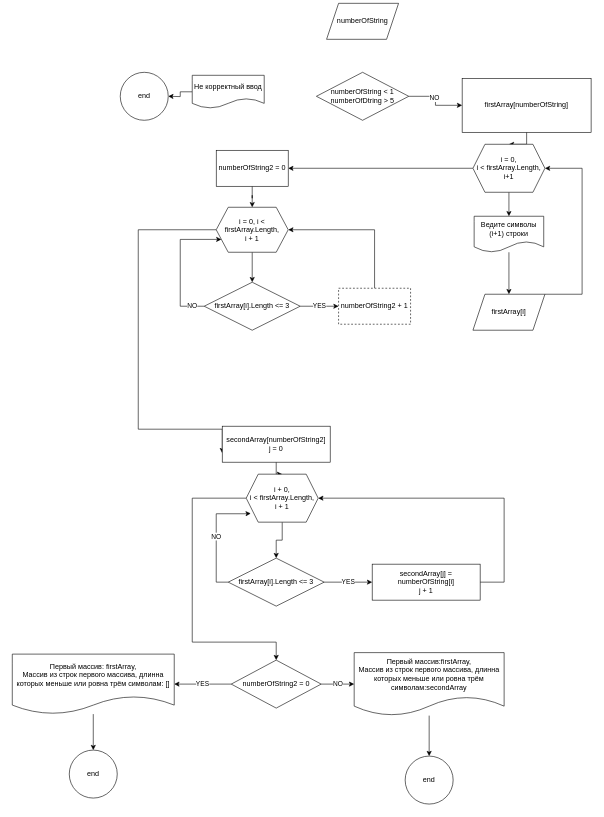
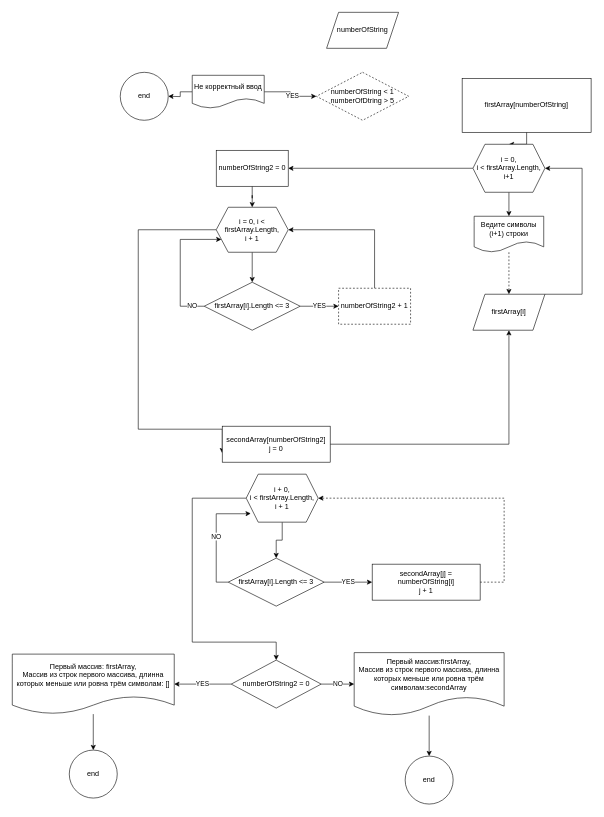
(363, 21) -> (363, 30)
none -> (290, 95)
(363, 96) -> (363, 96)
(436, 97) -> none
(509, 270) -> (509, 270)
(276, 469) -> (509, 335)
(467, 498) -> (467, 498)
